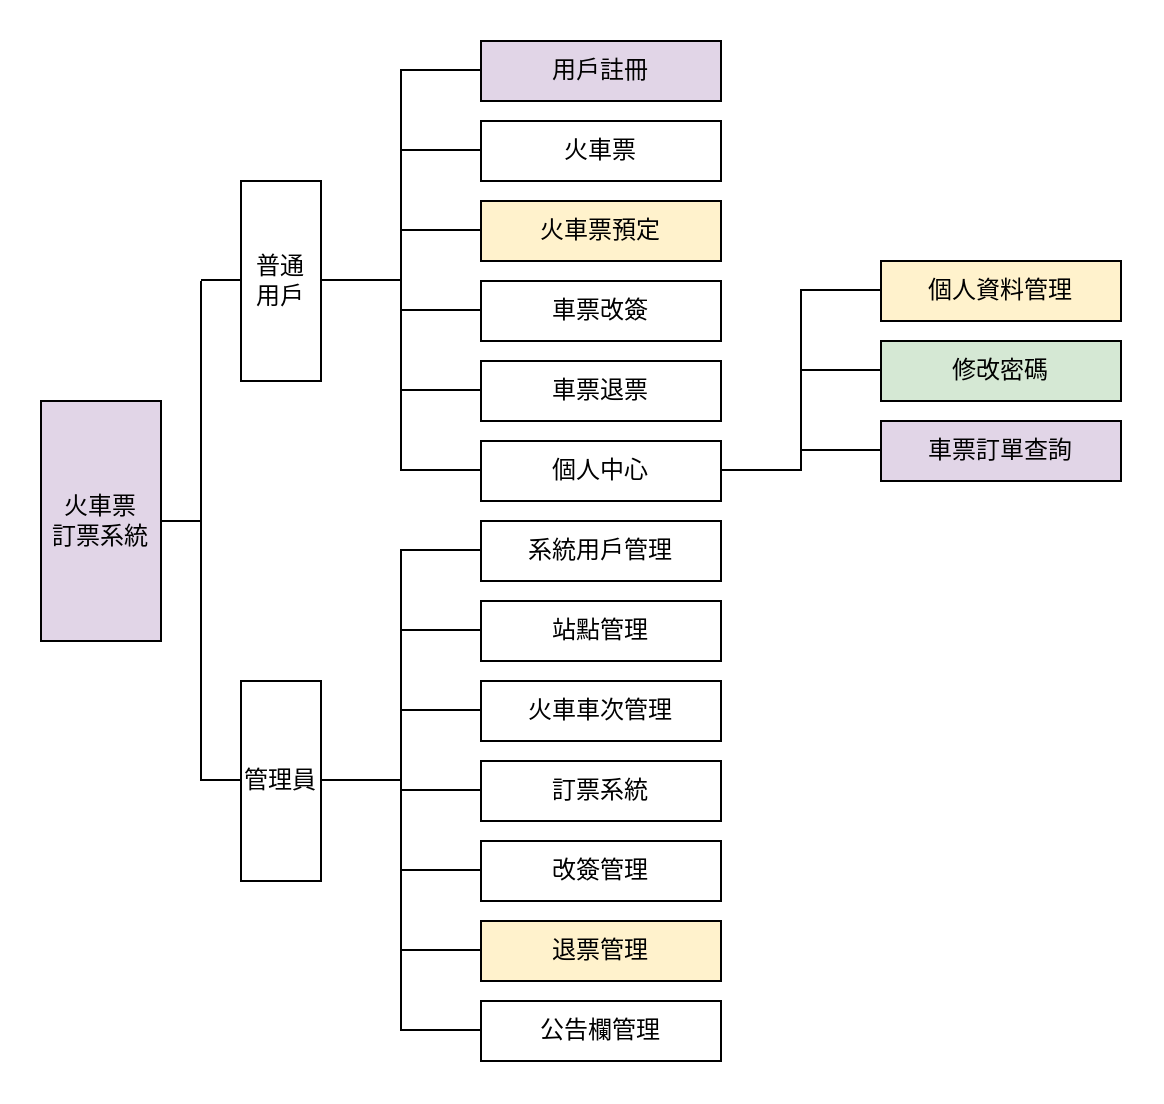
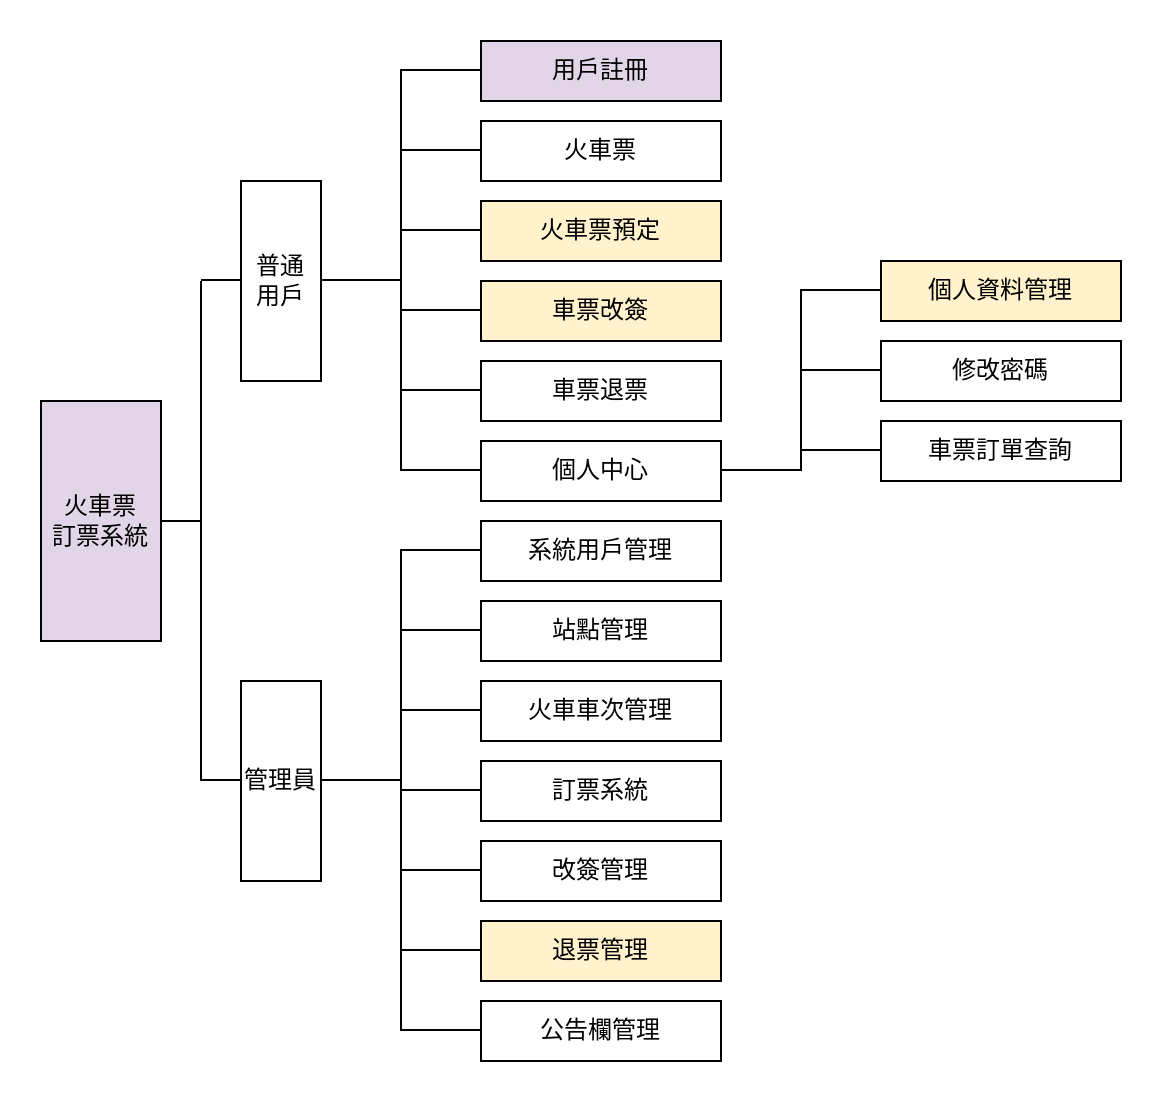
(601, 311) -> (601, 311)
(1001, 371) -> (1001, 371)
(1001, 451) -> (1001, 451)
